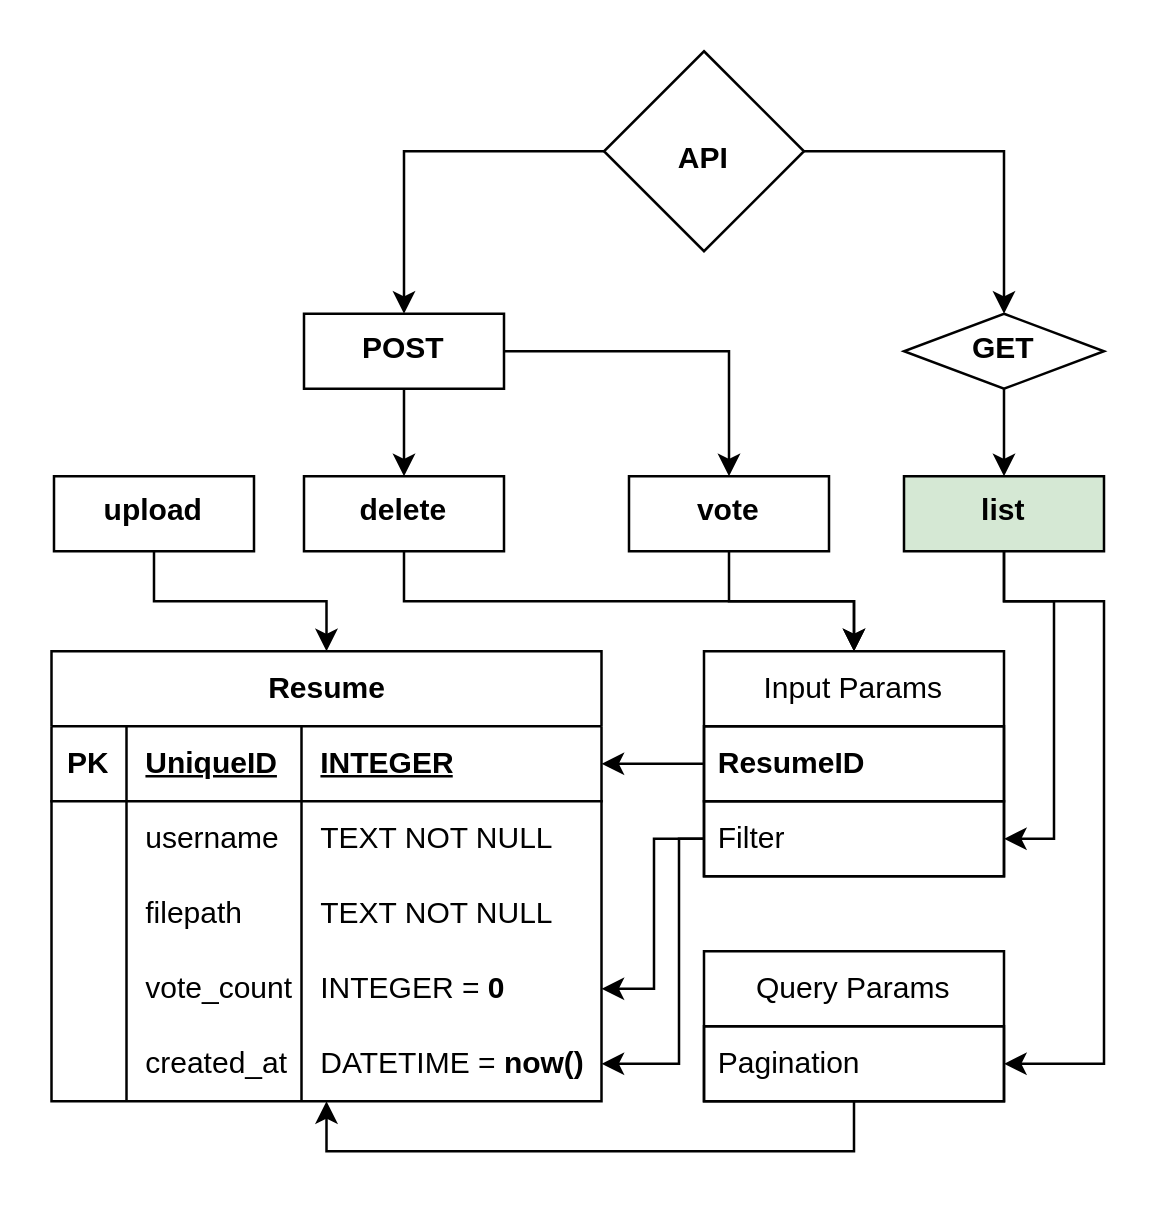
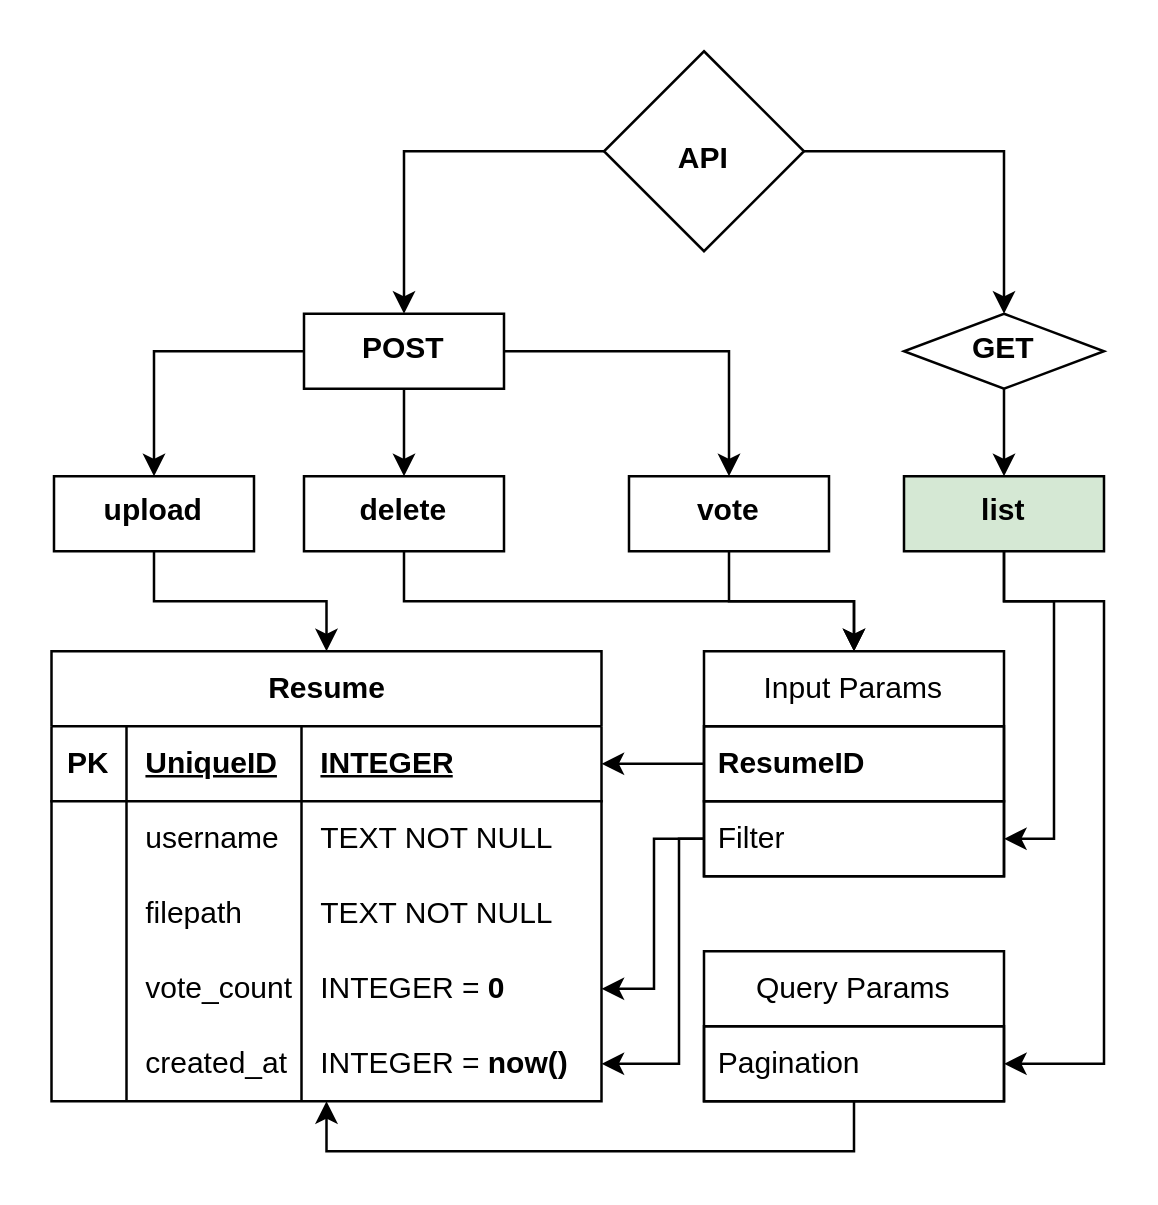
none -> (175, 351)
(448, 1064) -> (439, 1064)
